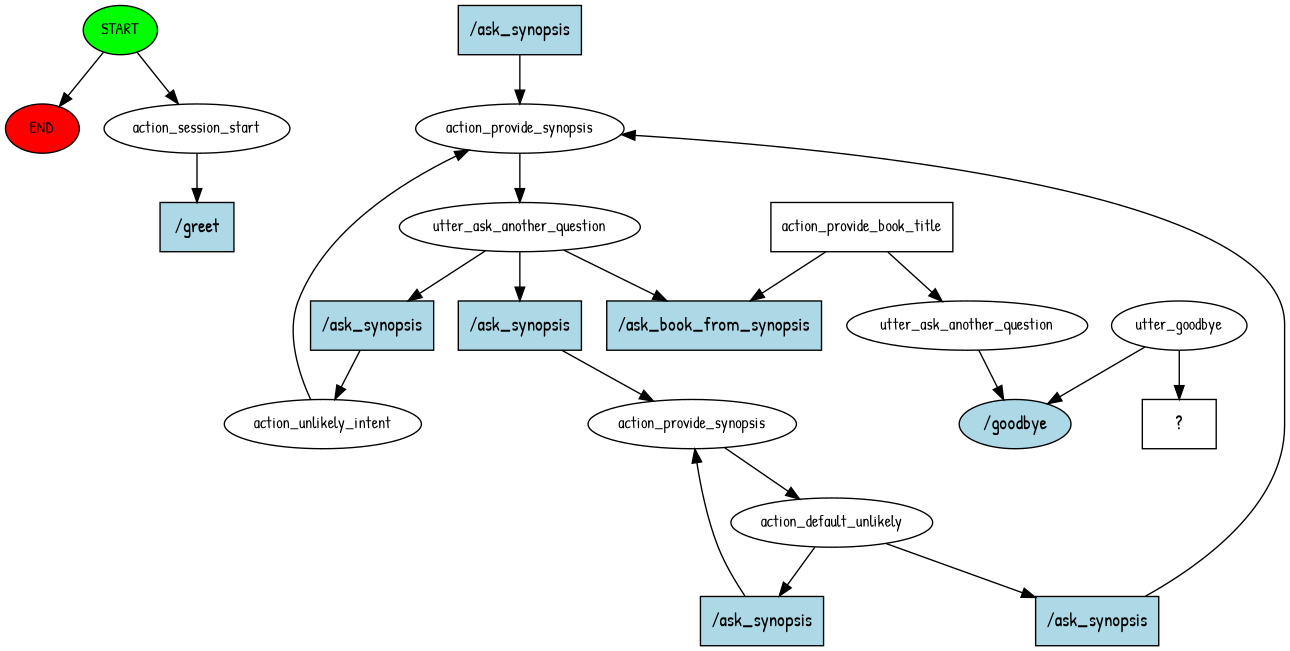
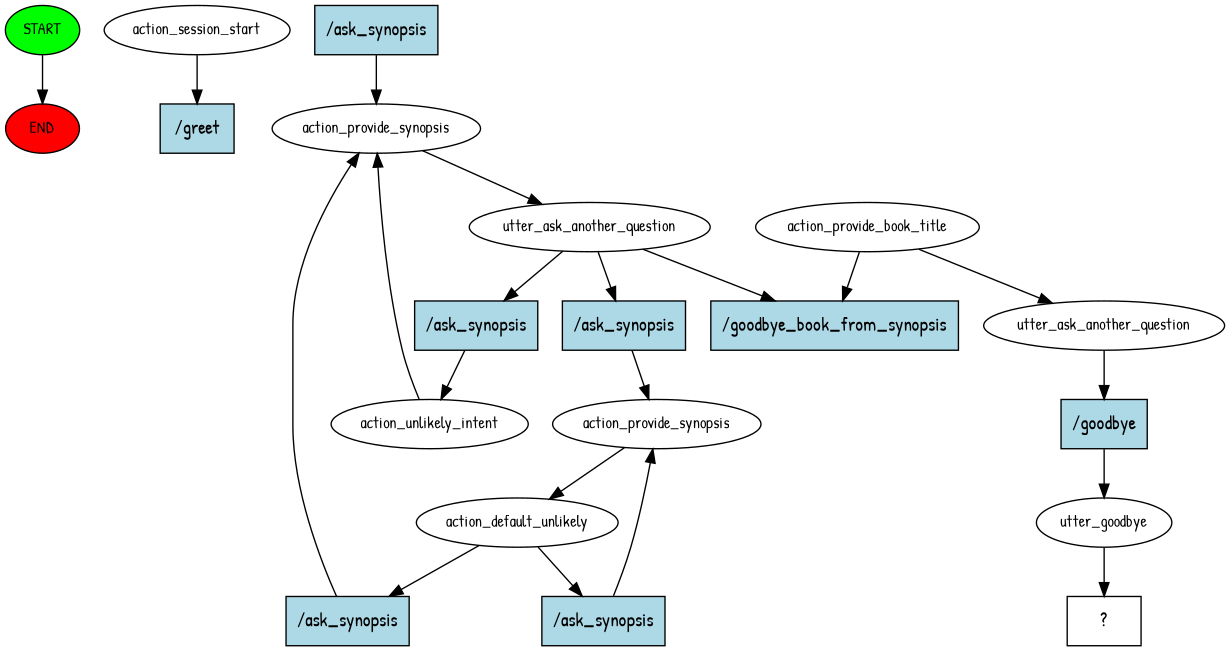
(153, 73) -> none
(862, 227) -> (867, 227)
(714, 326) -> (835, 326)
(1102, 372) -> (1104, 467)
(1015, 424) -> (1104, 424)
